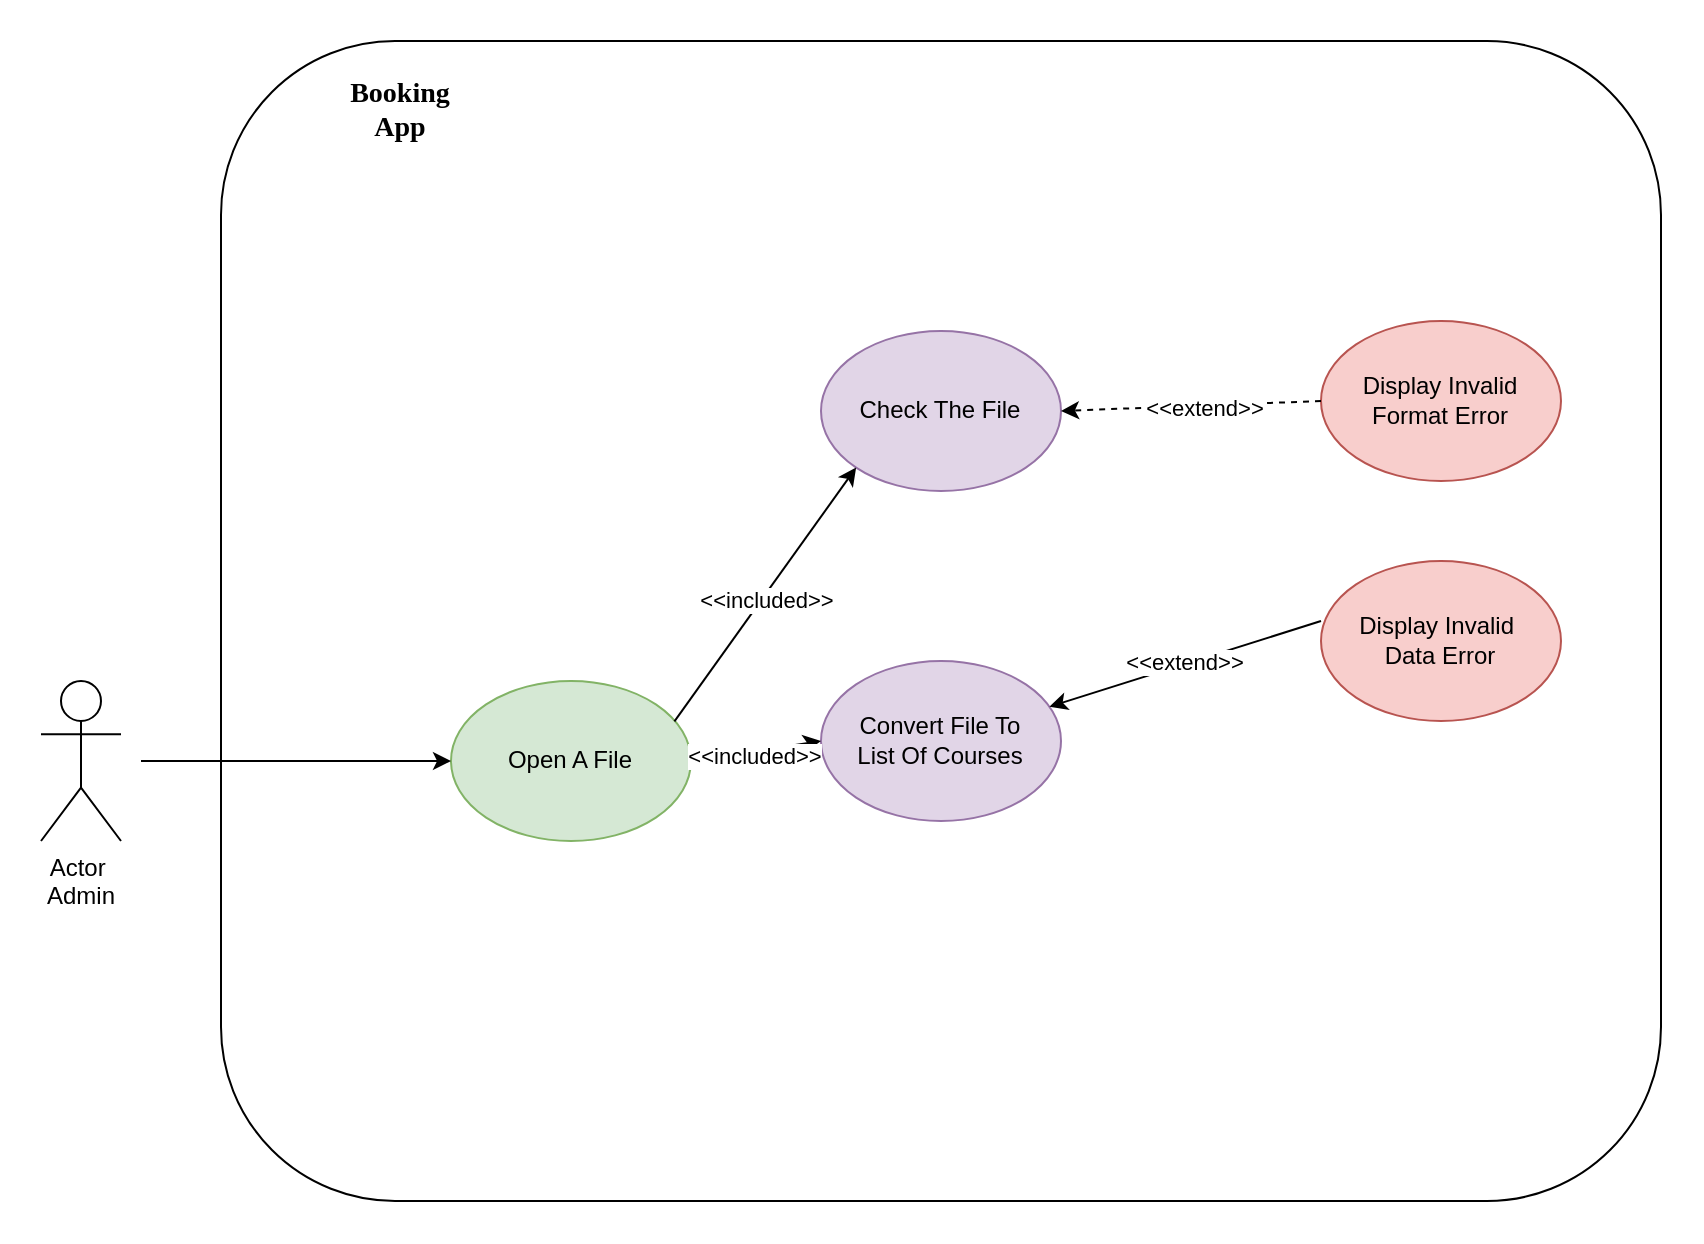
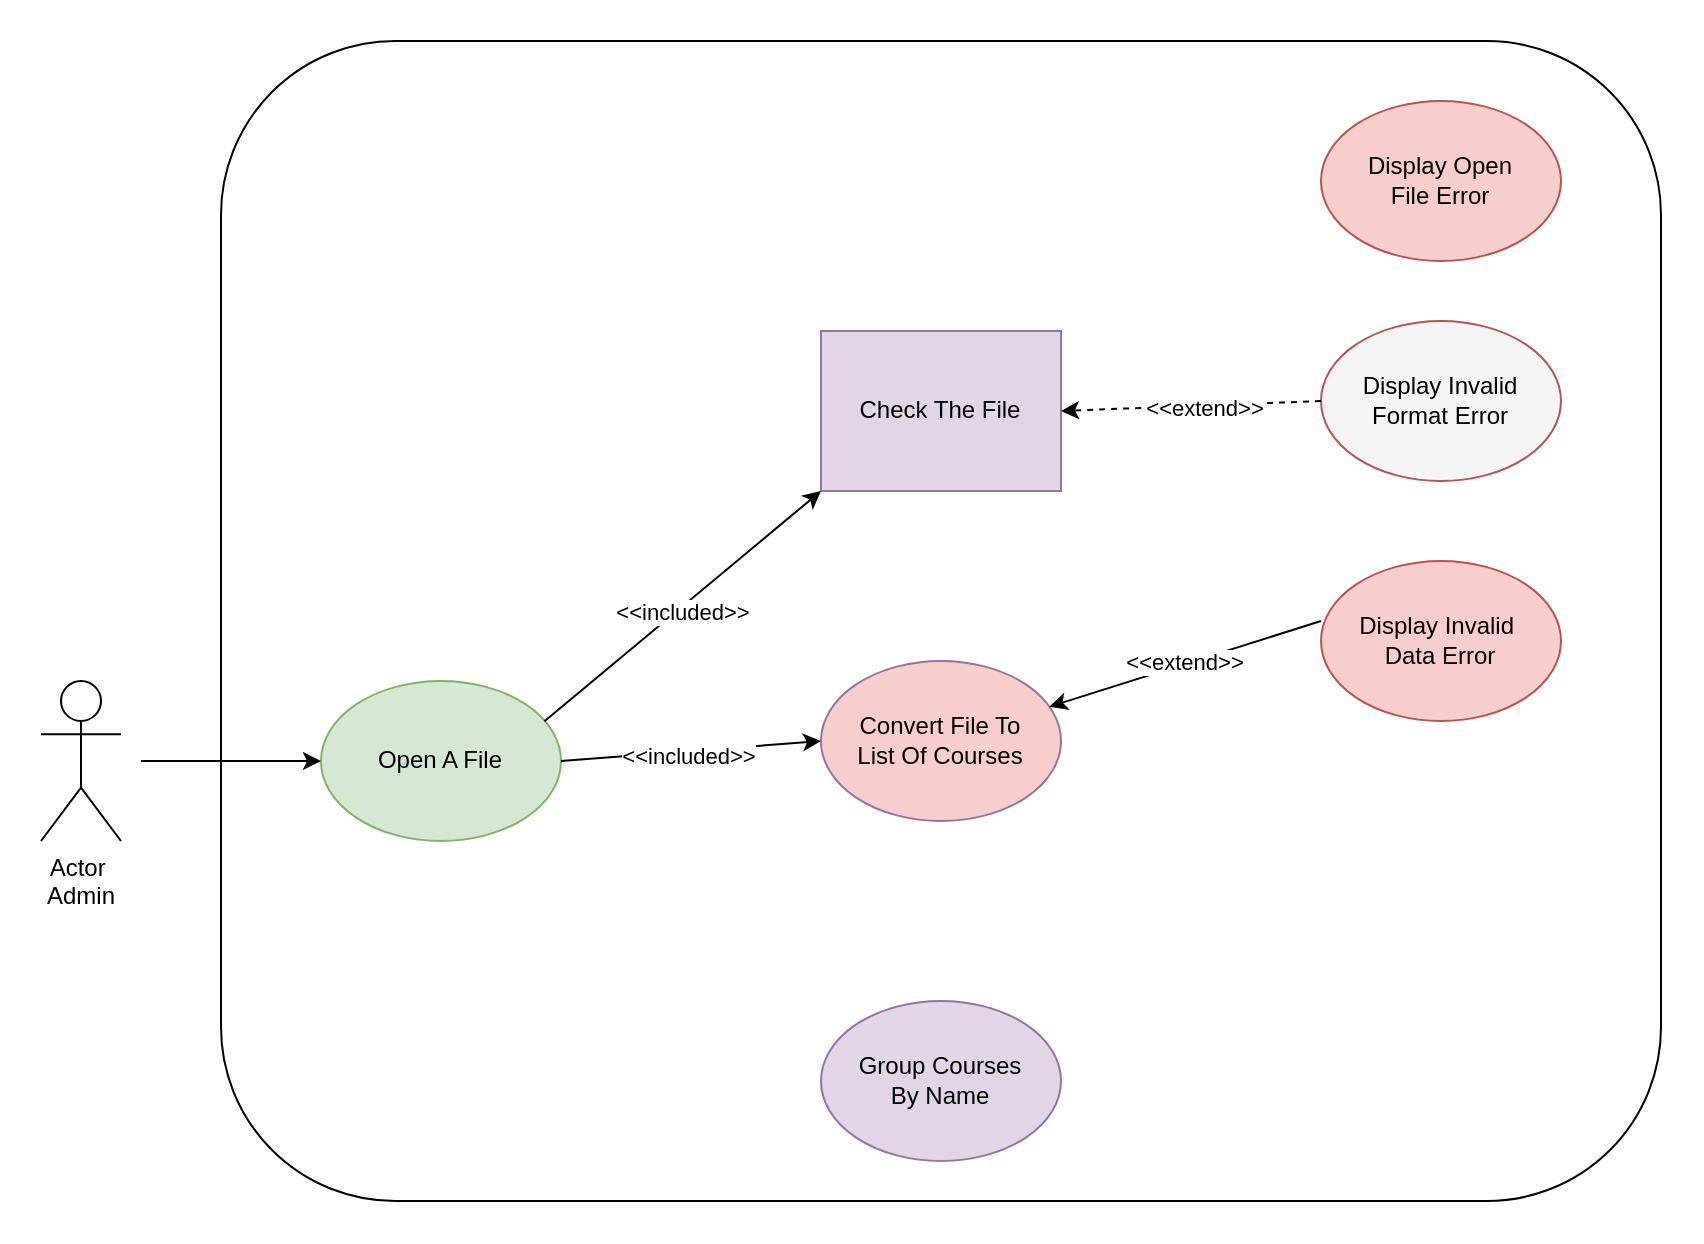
(401, 111) -> none
none -> (1441, 181)
(1441, 401) -> (1441, 401)
(941, 411) -> (941, 411)
(941, 741) -> (941, 741)
(571, 761) -> (441, 761)
none -> (941, 1081)
